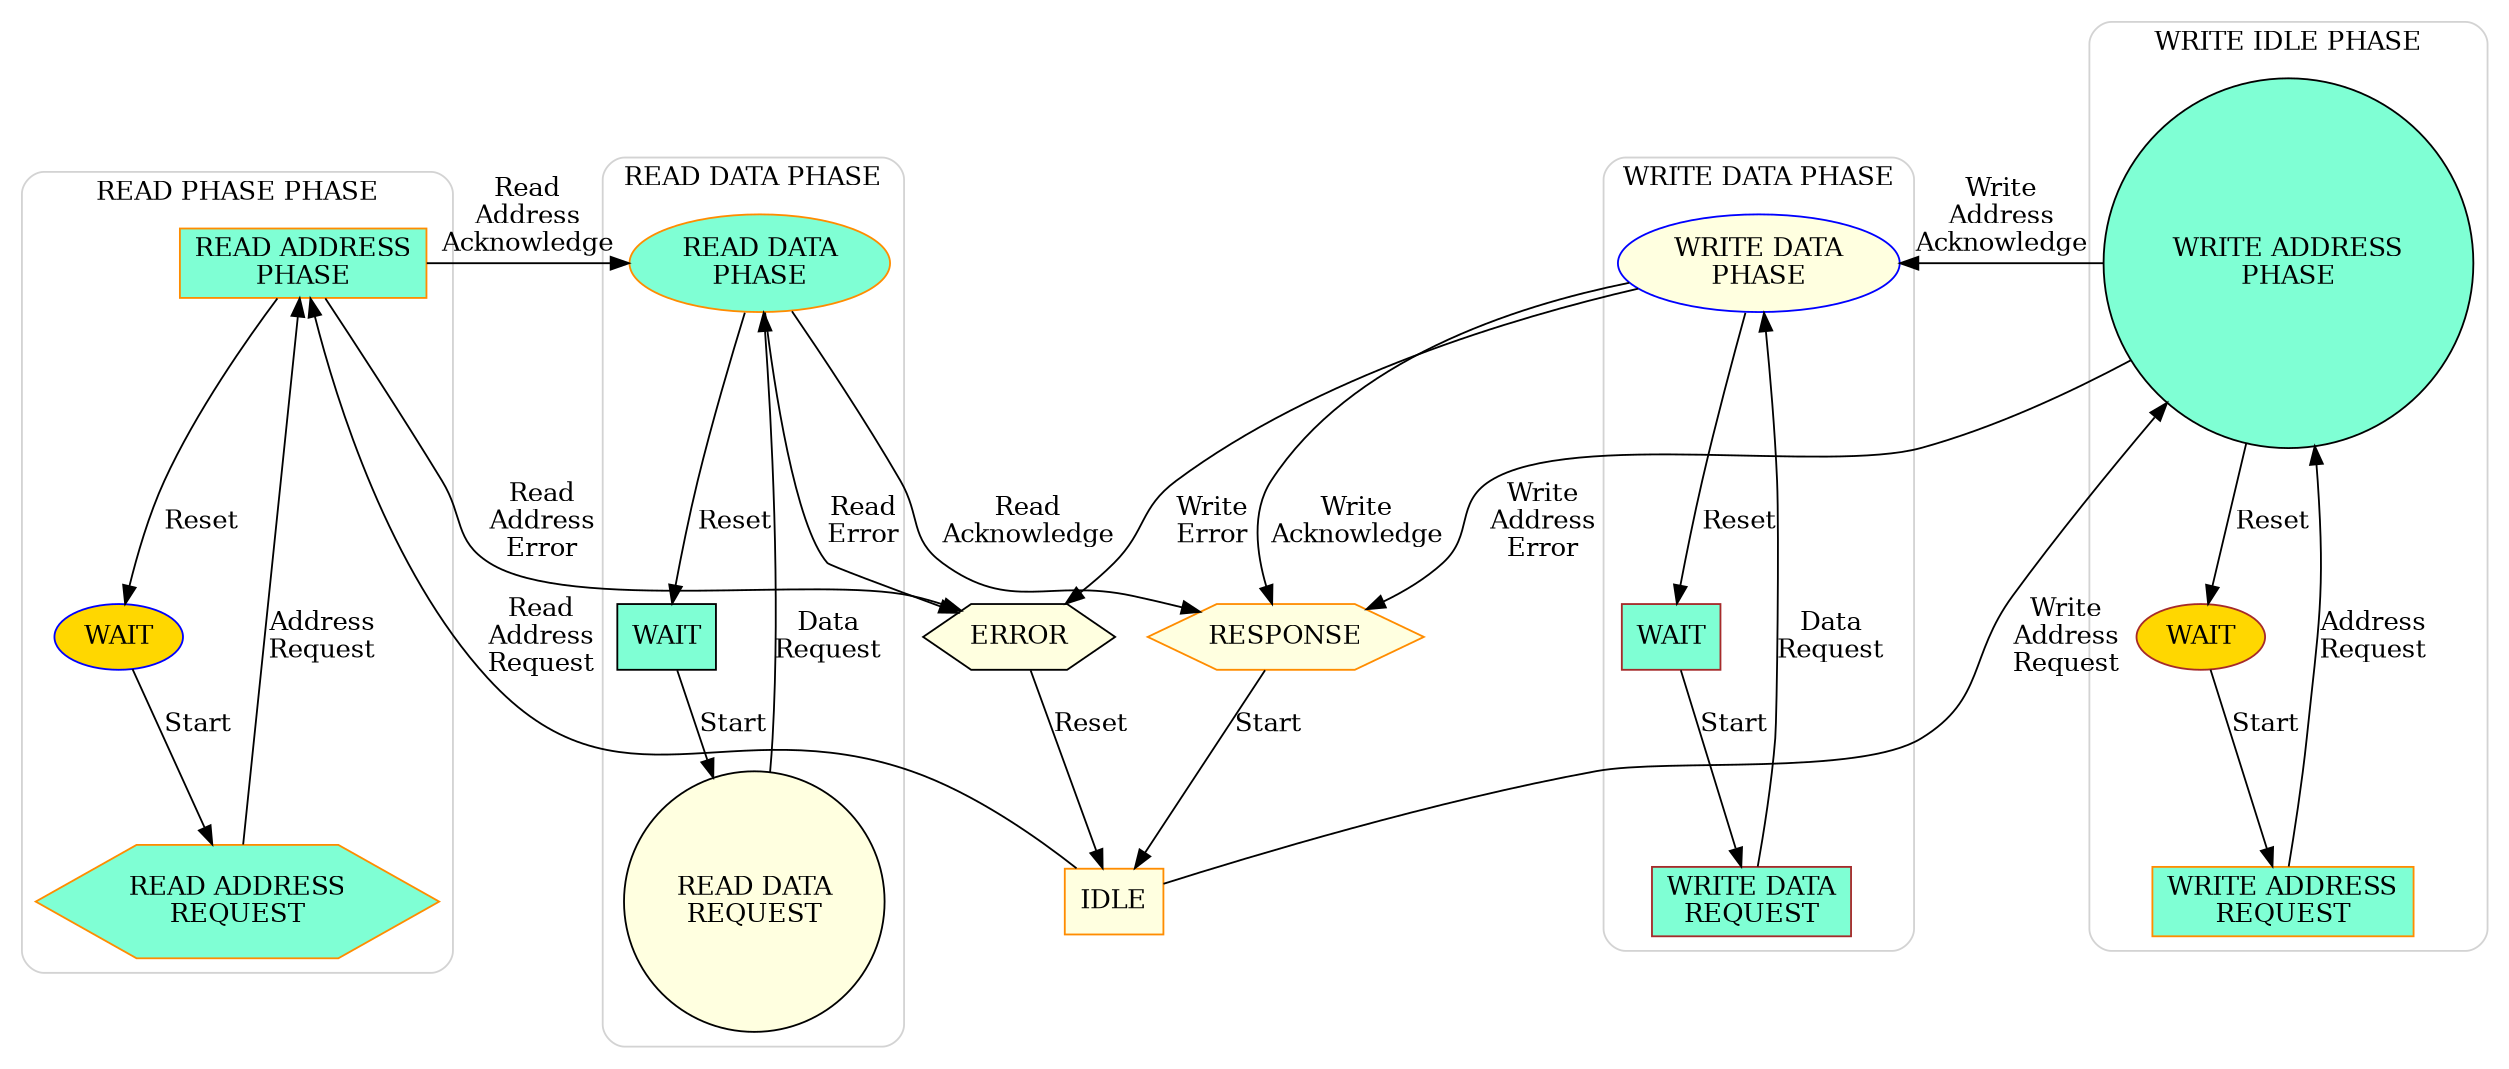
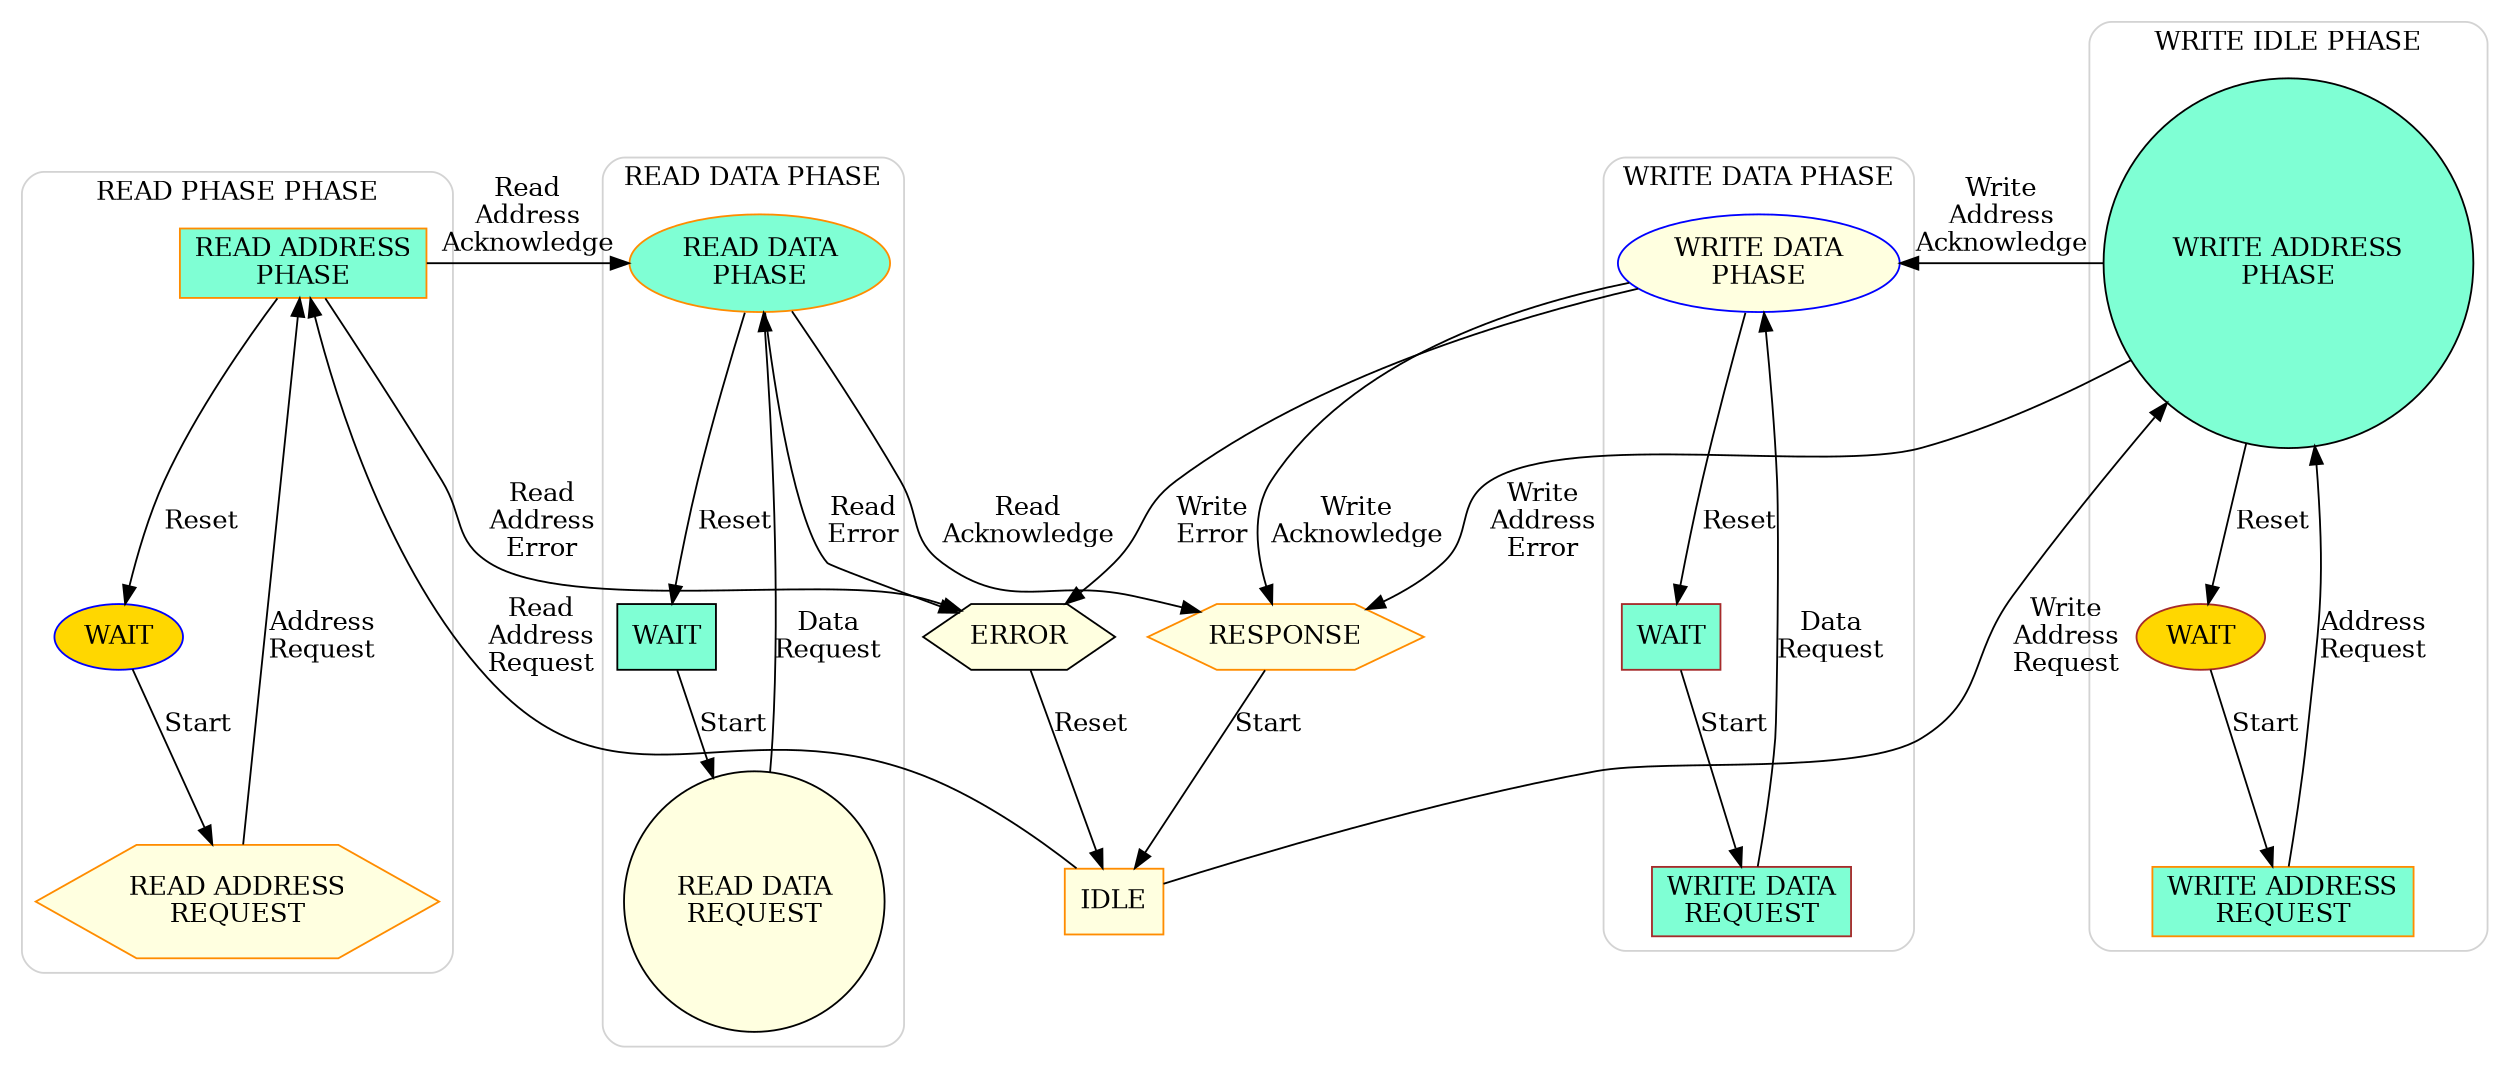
(237, 902) -> (237, 902)
